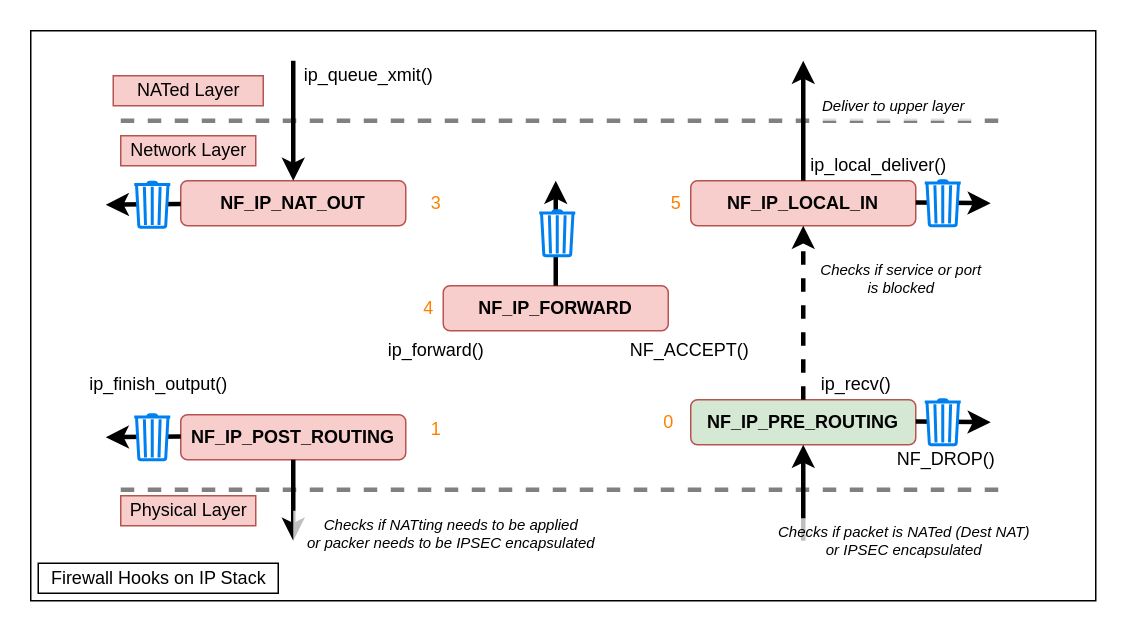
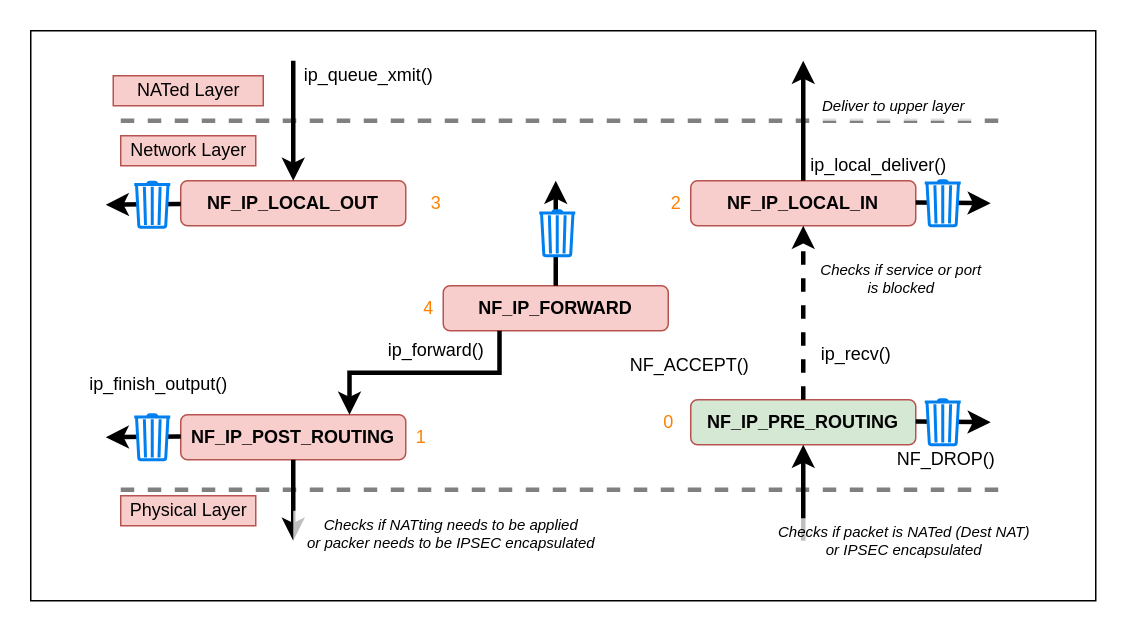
(293, 203) -> (293, 203)
(677, 203) -> (677, 203)
(689, 350) -> (689, 365)
none -> (433, 373)
(856, 385) -> (856, 355)
(436, 430) -> (421, 437)
(158, 578) -> none
